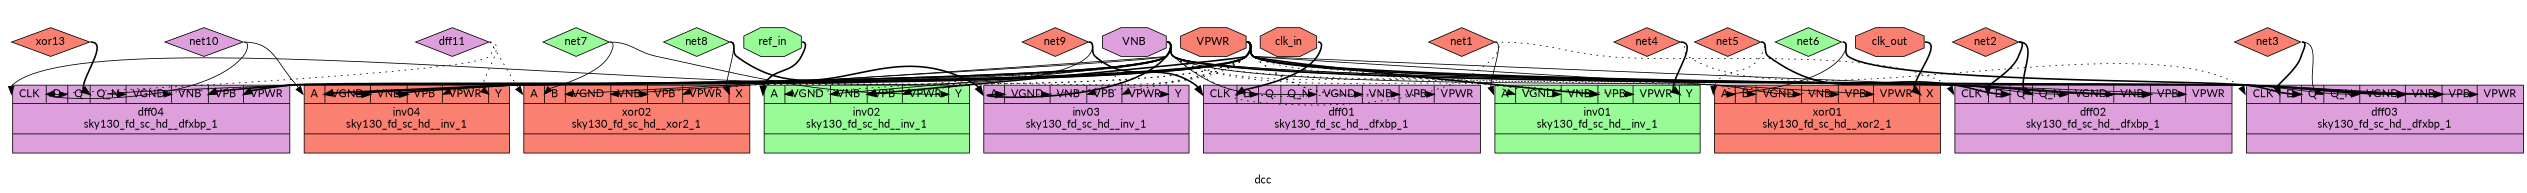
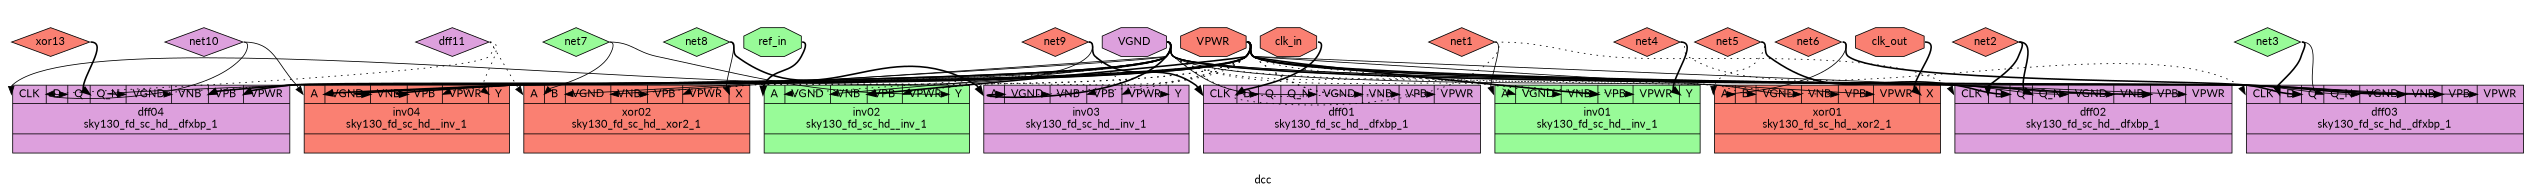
(1134, 42) -> (1134, 42)
(1808, 42) -> (1808, 42)
(2268, 42) -> (2268, 42)
